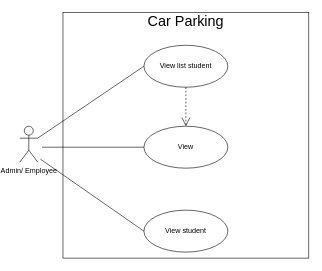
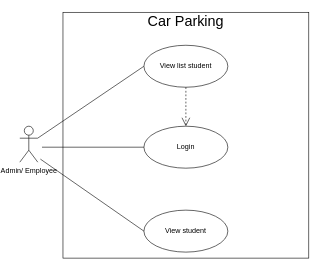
(186, 147) -> (186, 147)
